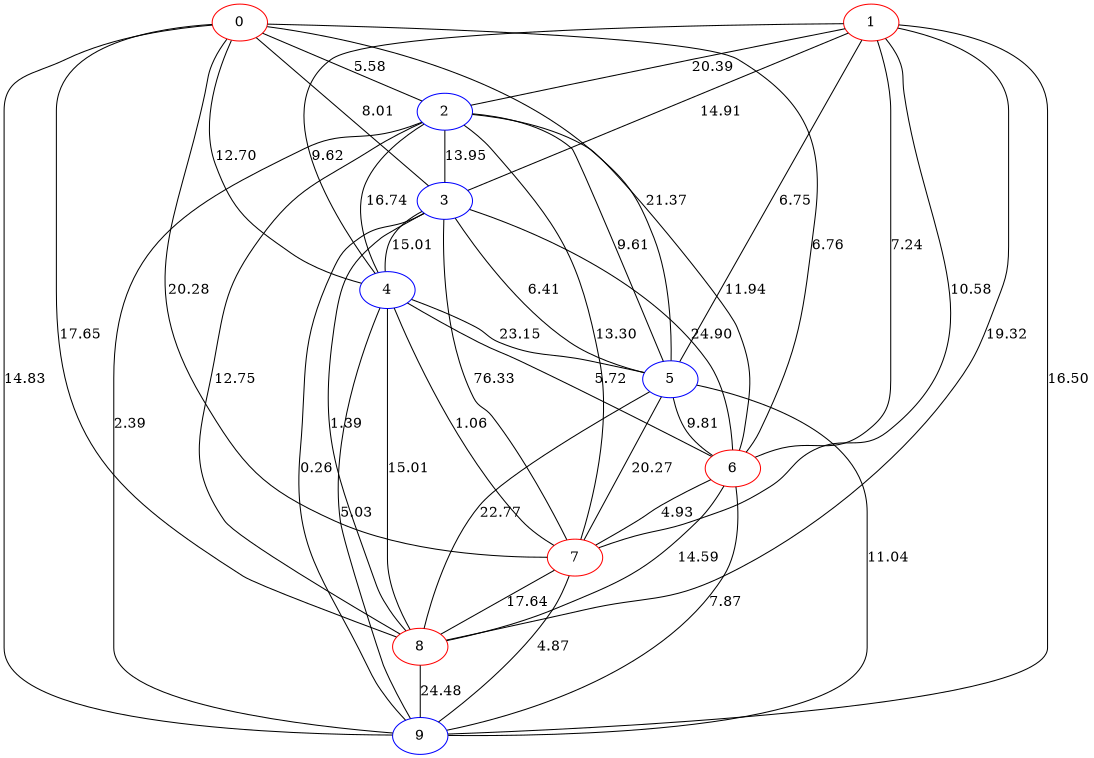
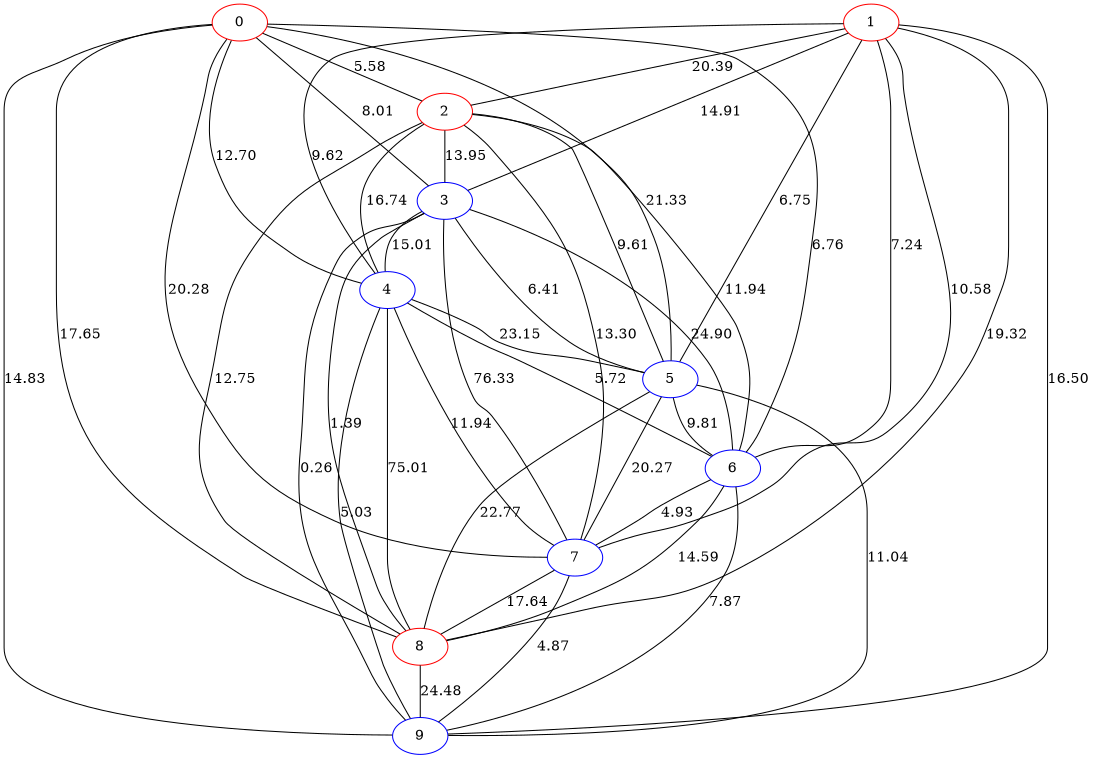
(445, 112) -> (445, 112)
(667, 201) -> (667, 201)
(471, 424) -> (471, 424)
(114, 444) -> none
(408, 468) -> (408, 468)
(733, 468) -> (733, 468)
(575, 558) -> (575, 558)
